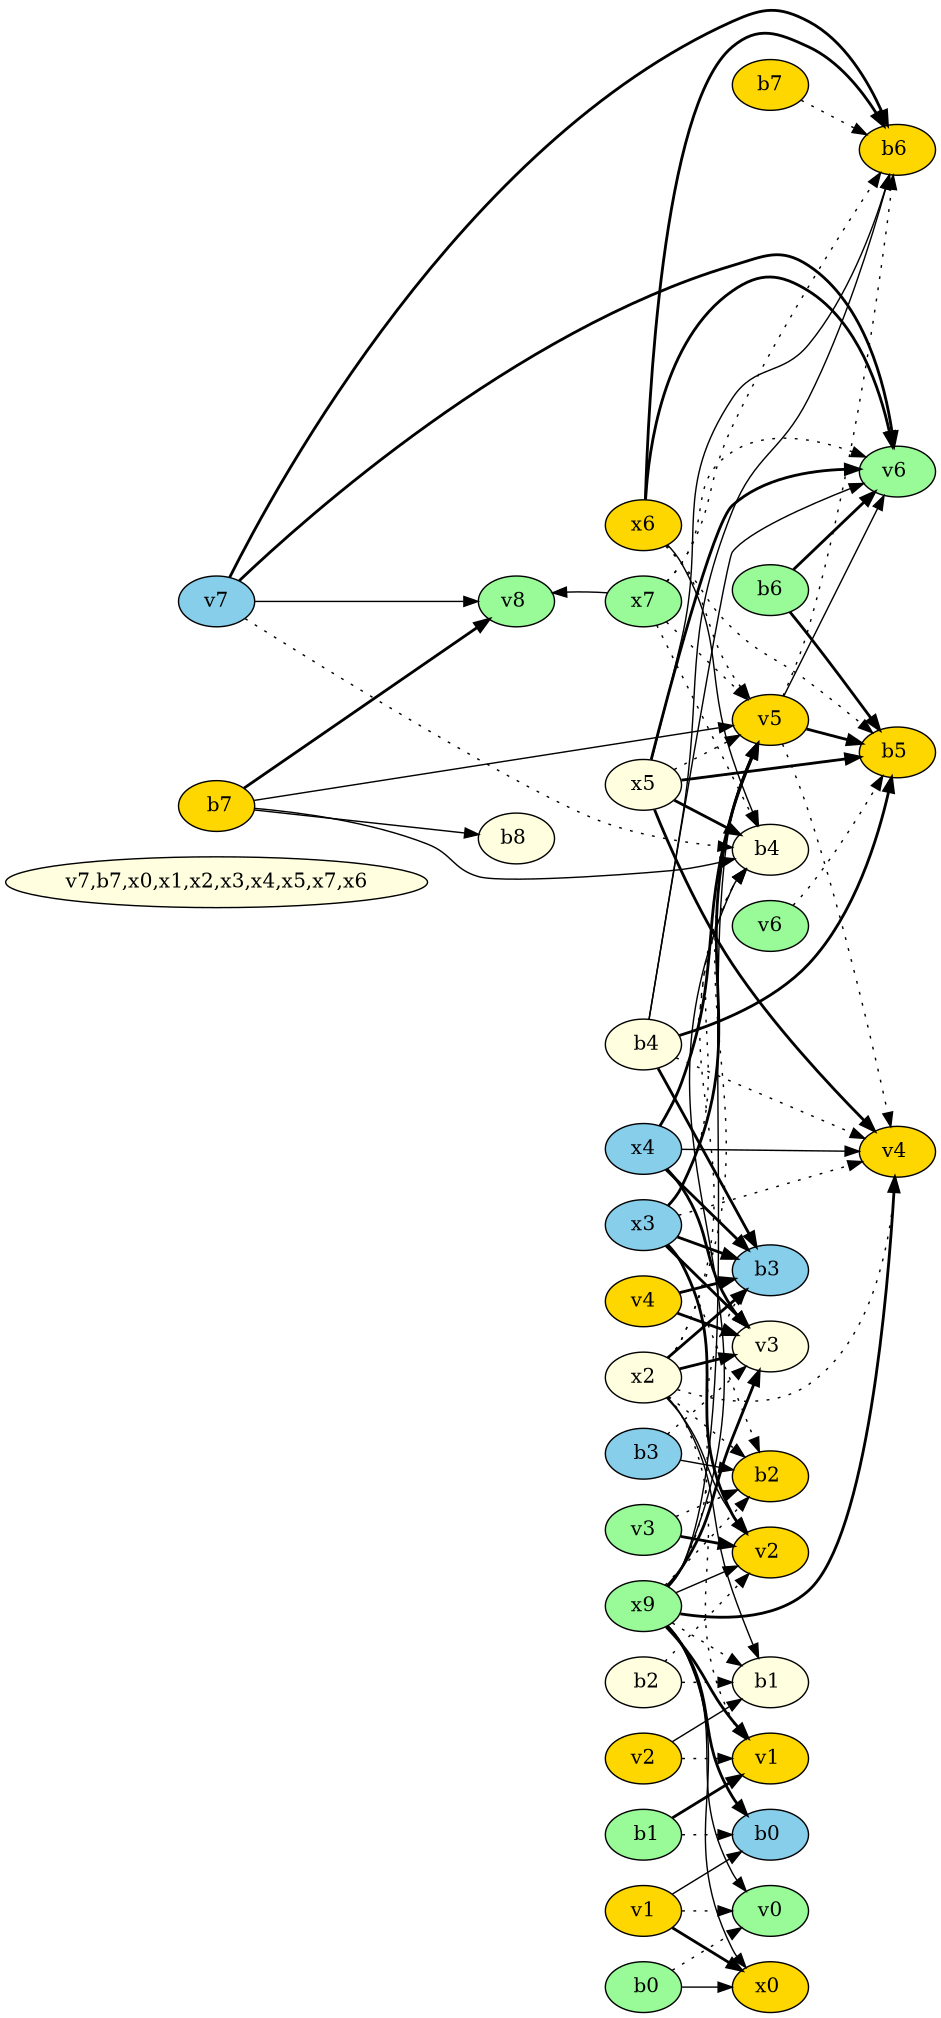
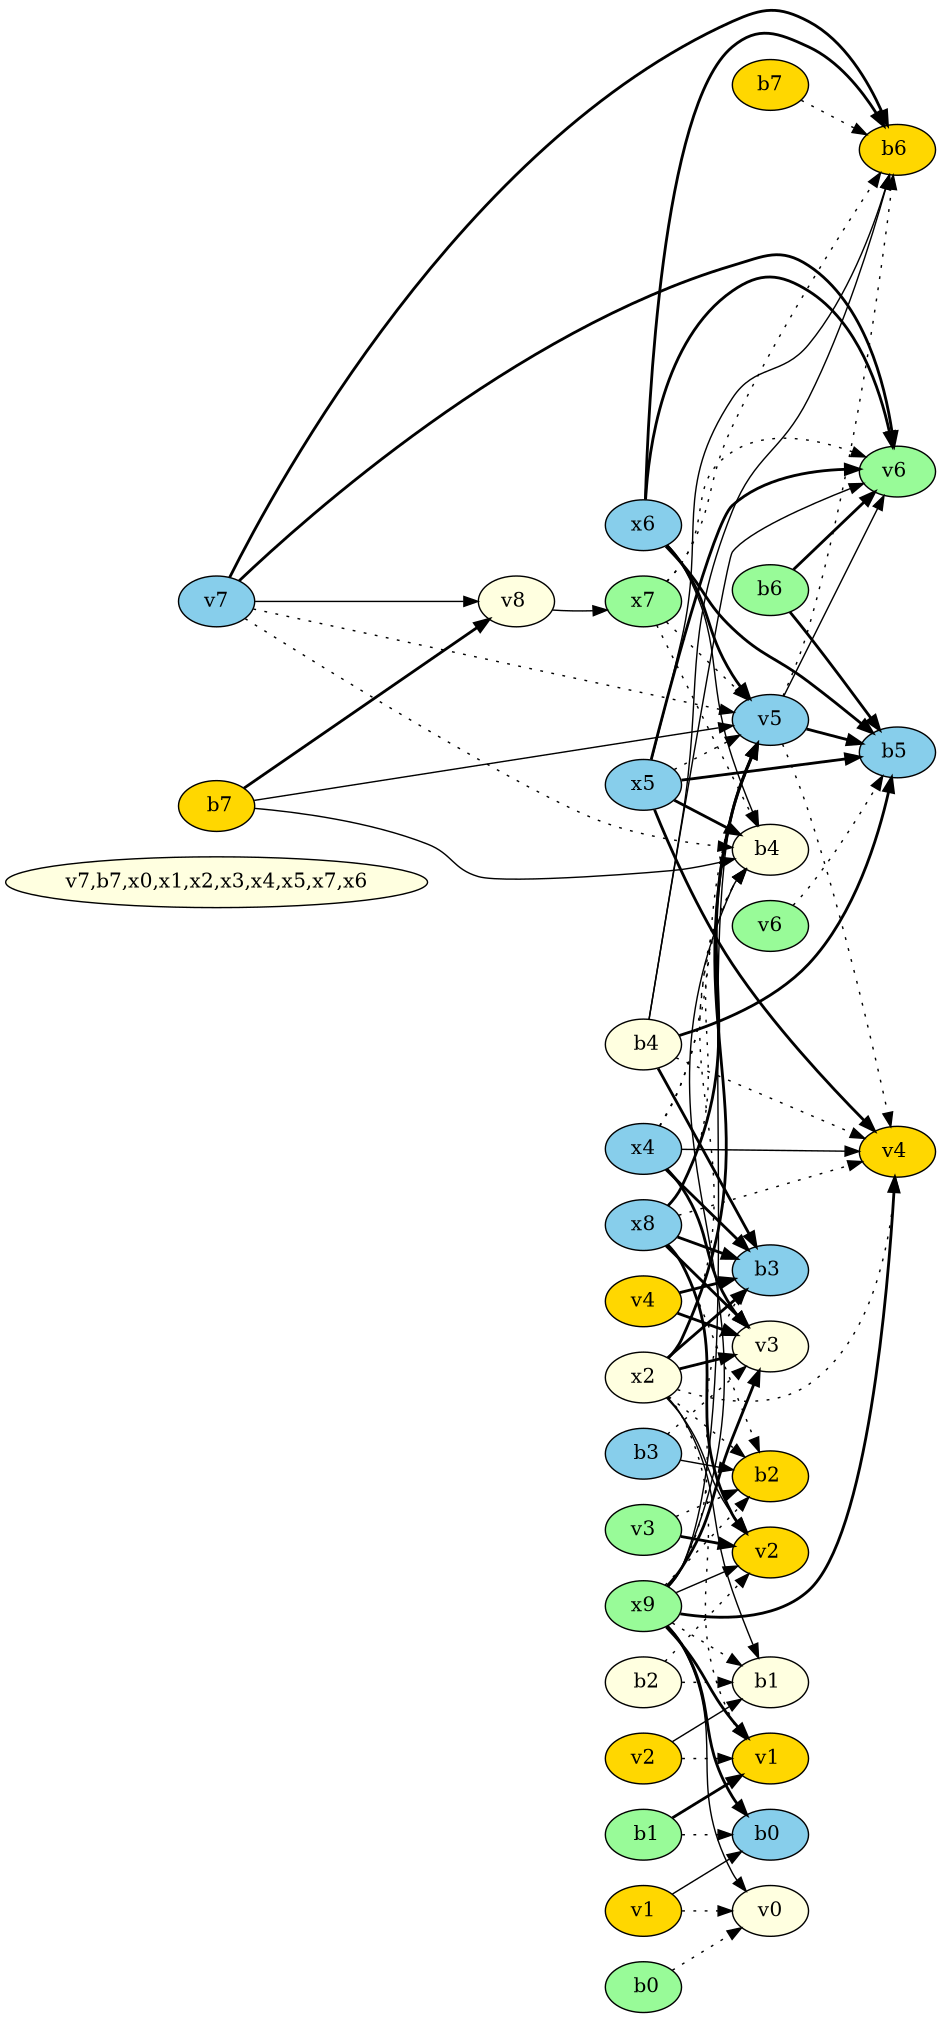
(643, 525) -> (643, 525)
(587, 592) -> (573, 611)
(516, 601) -> (516, 601)
(706, 615) -> (706, 615)
(753, 646) -> (753, 646)
none -> (486, 659)
(770, 720) -> (770, 720)
(897, 752) -> (897, 752)
(643, 785) -> (643, 785)
(516, 838) -> none
(710, 943) -> (710, 943)
(721, 1061) -> (721, 1061)
(643, 1225) -> (643, 1225)
(770, 1911) -> (770, 1911)
(770, 1987) -> none
